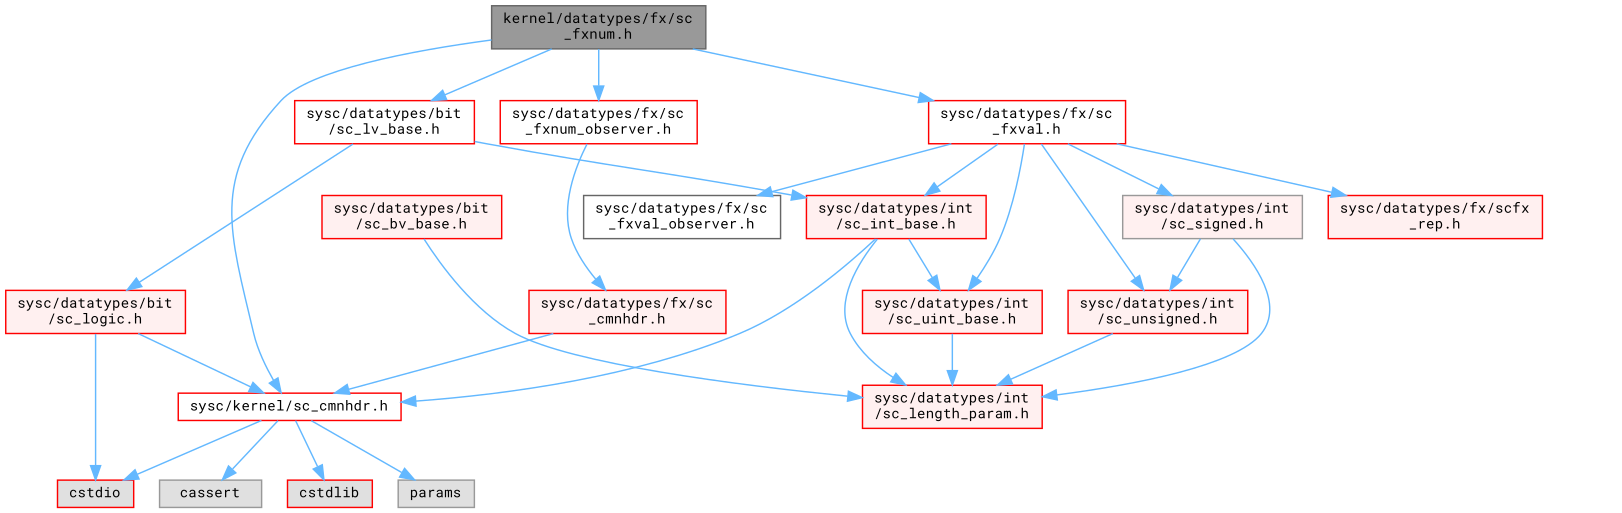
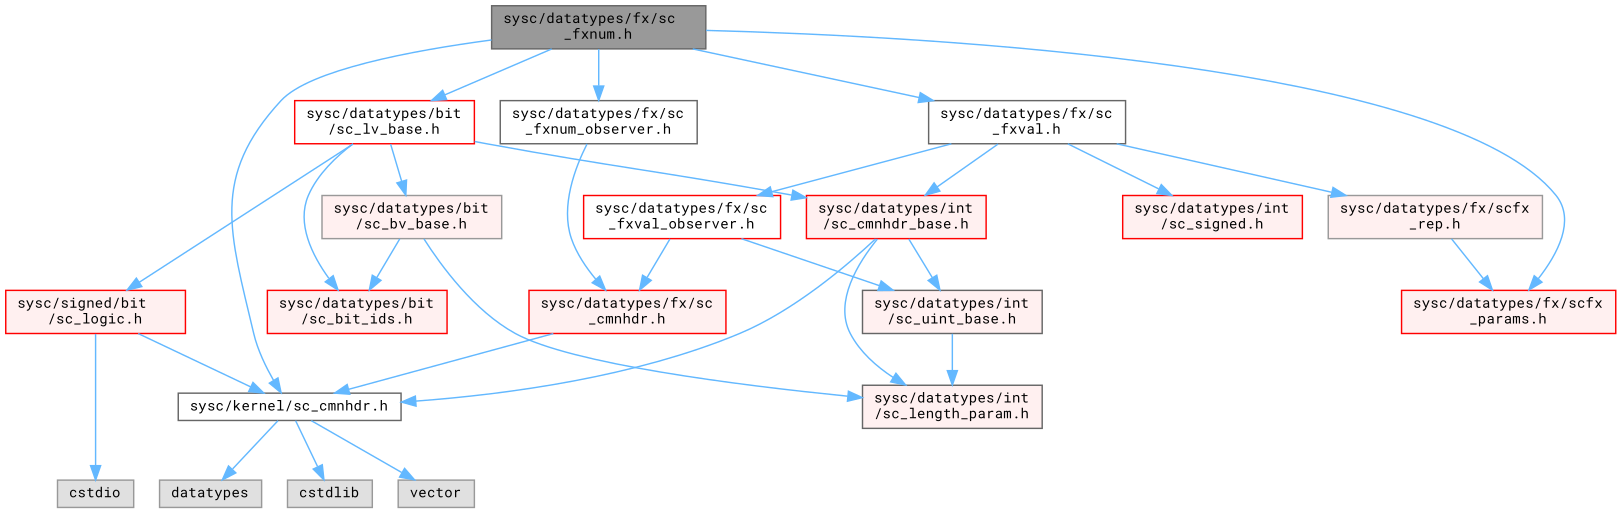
(599, 27) -> (599, 27)
(599, 122) -> (599, 122)
(1027, 122) -> (1027, 122)
none -> (396, 163)
(1009, 214) -> (810, 262)
(412, 217) -> (412, 217)
(682, 217) -> (682, 217)
(896, 217) -> (896, 217)
(1213, 217) -> (1213, 217)
(1435, 217) -> (1435, 217)
none -> (659, 258)
(96, 312) -> (96, 312)
none -> (357, 312)
(952, 312) -> (952, 312)
(1158, 312) -> none
none -> (1509, 312)
(1215, 361) -> none
(290, 407) -> (290, 407)
(952, 407) -> (952, 407)
(199, 447) -> none
(96, 494) -> (96, 494)
(211, 494) -> (211, 494)
(330, 494) -> (330, 494)
(436, 494) -> (436, 494)
